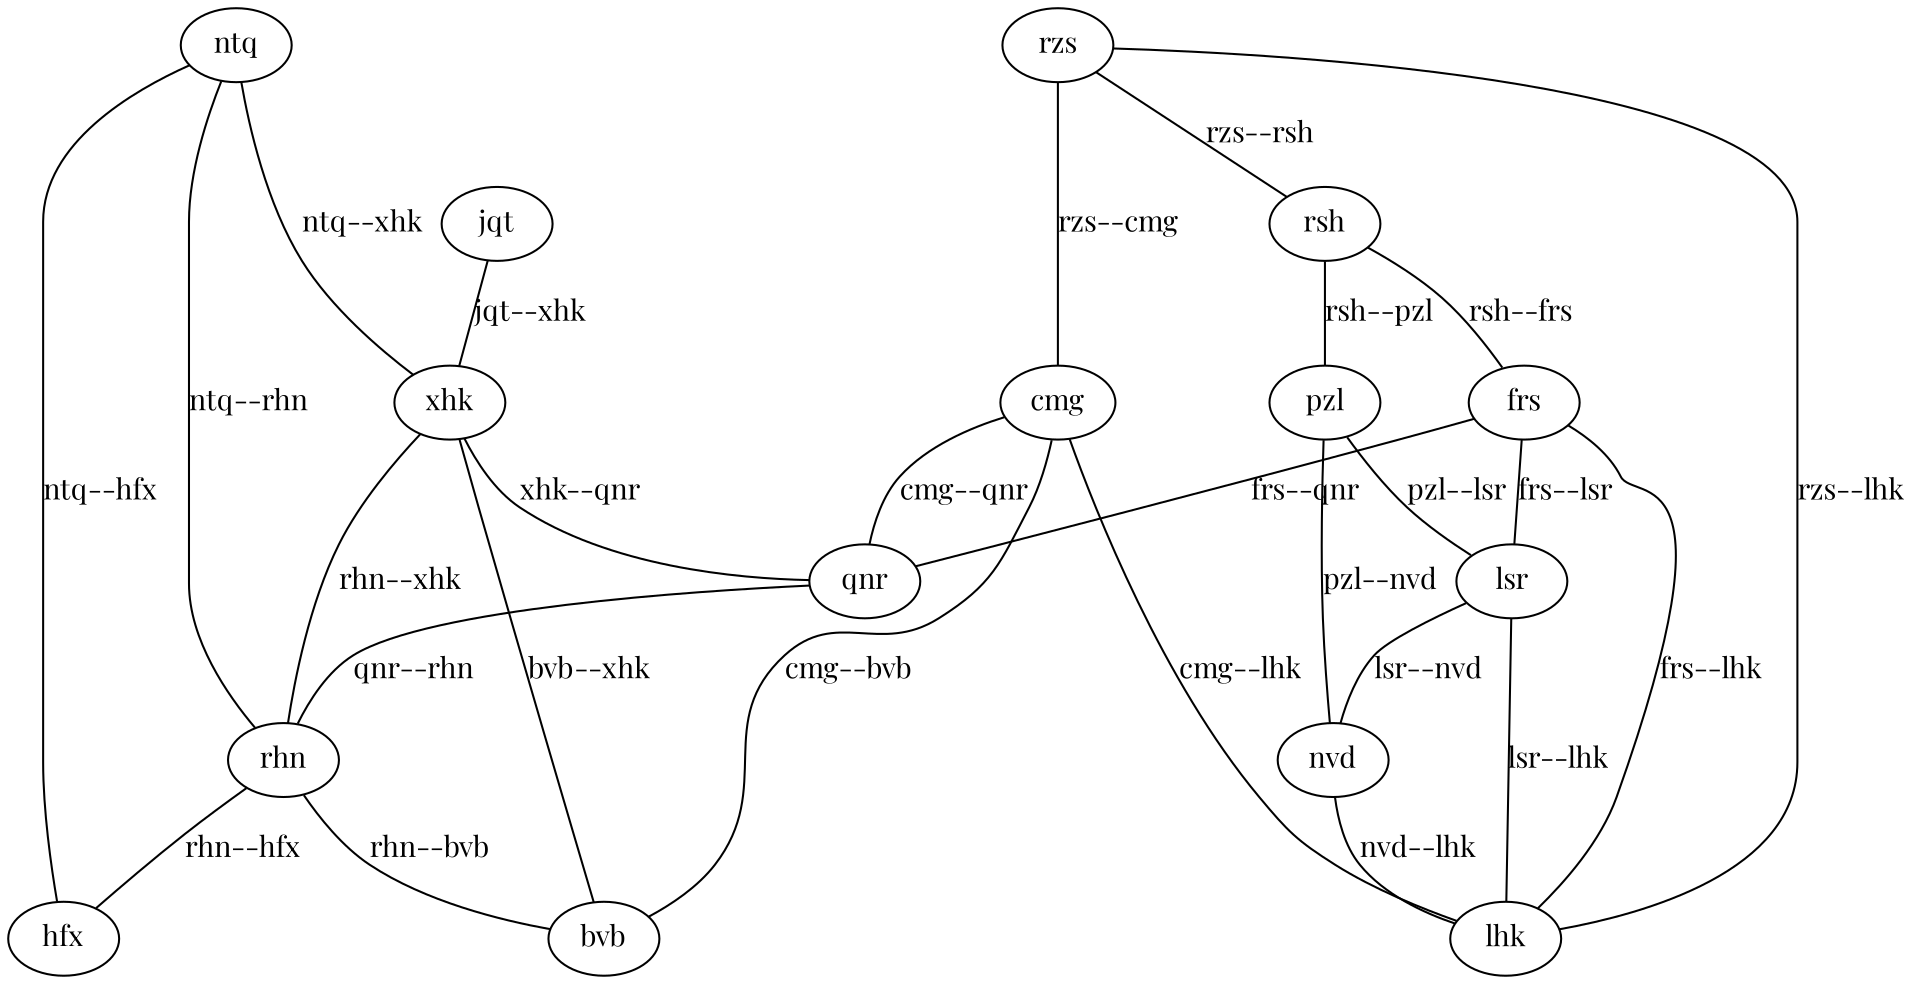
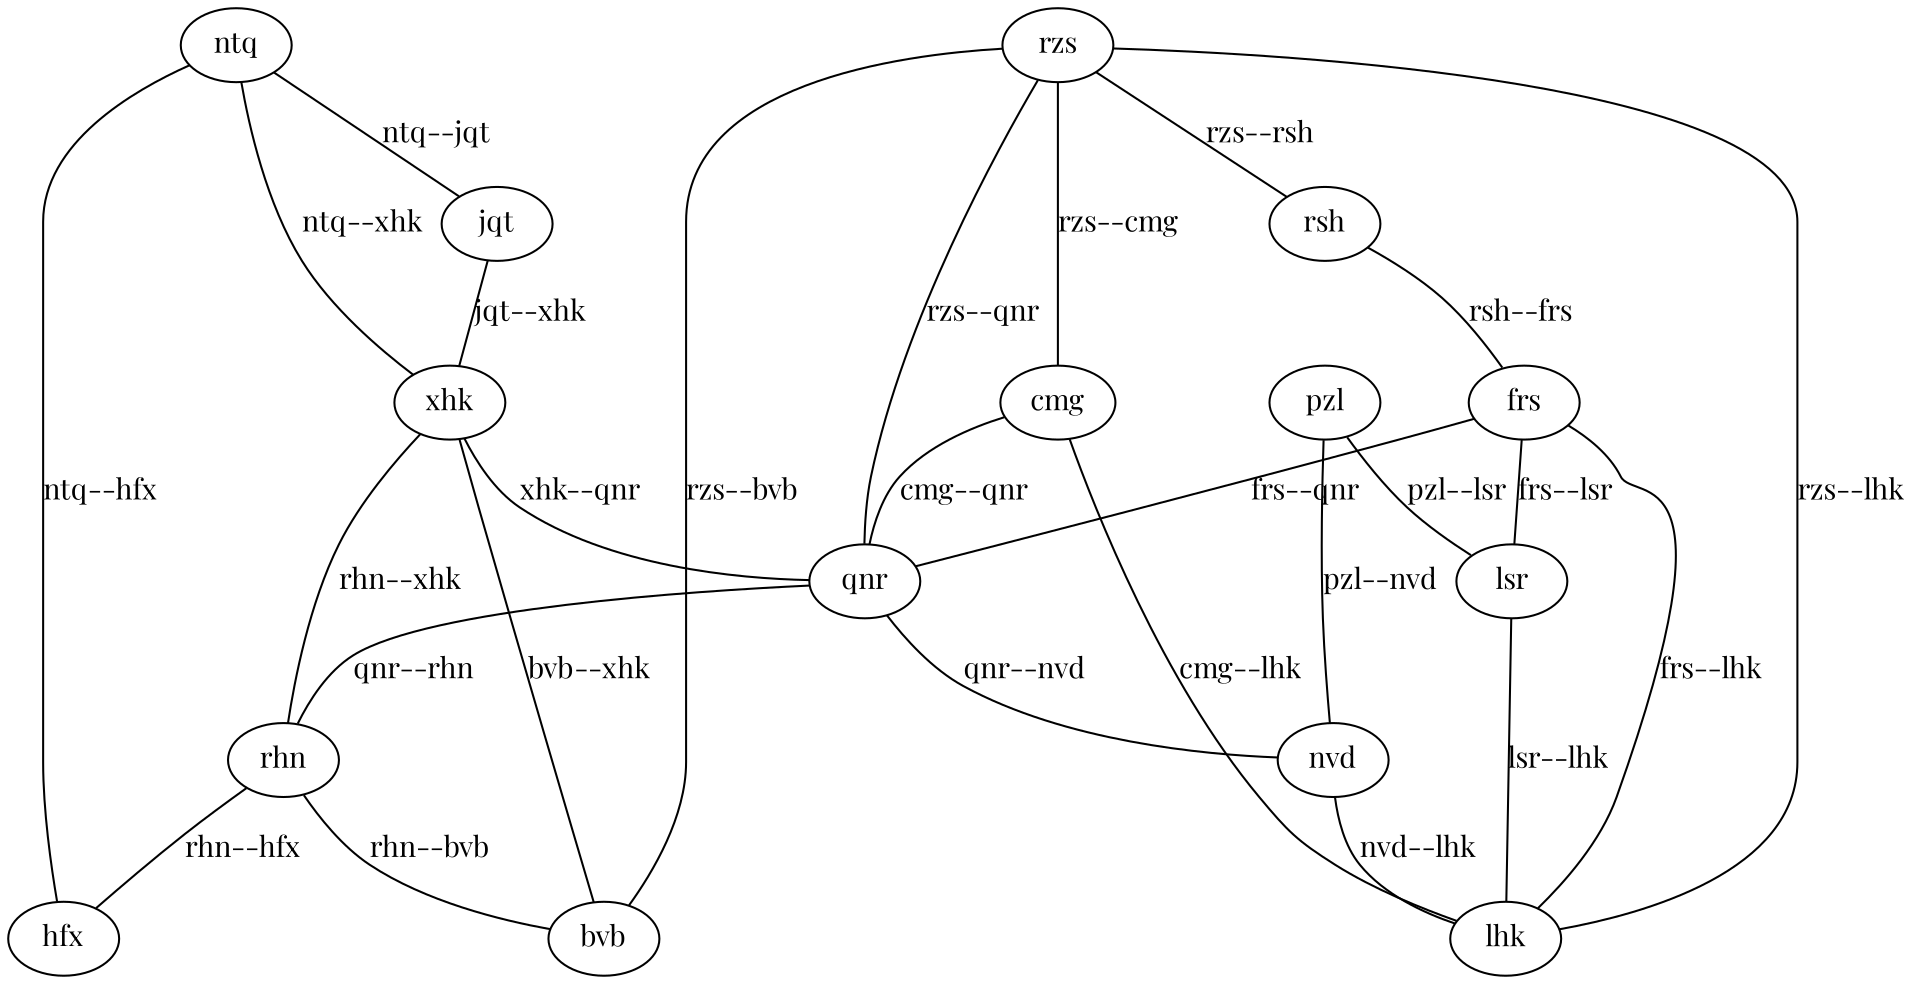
none -> (926, 303)
(1325, 313) -> none
(189, 411) -> (367, 135)
(814, 638) -> (686, 373)
(1386, 646) -> (1066, 726)
